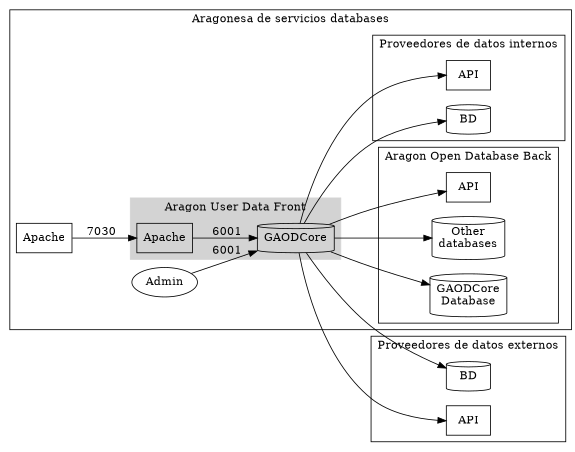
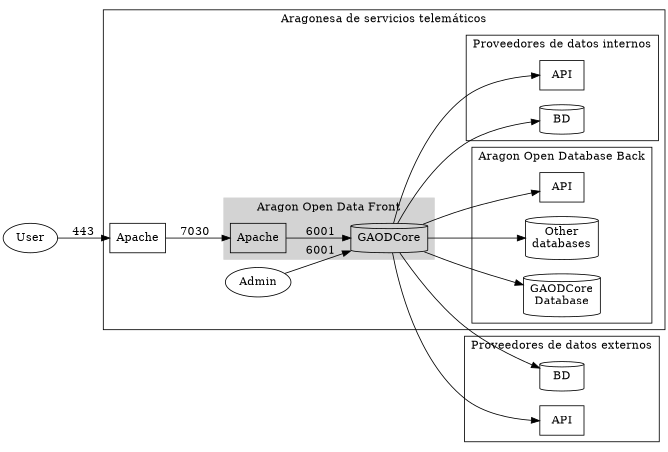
(291, 19) -> (384, 19)
(236, 207) -> (329, 207)
none -> (30, 238)
